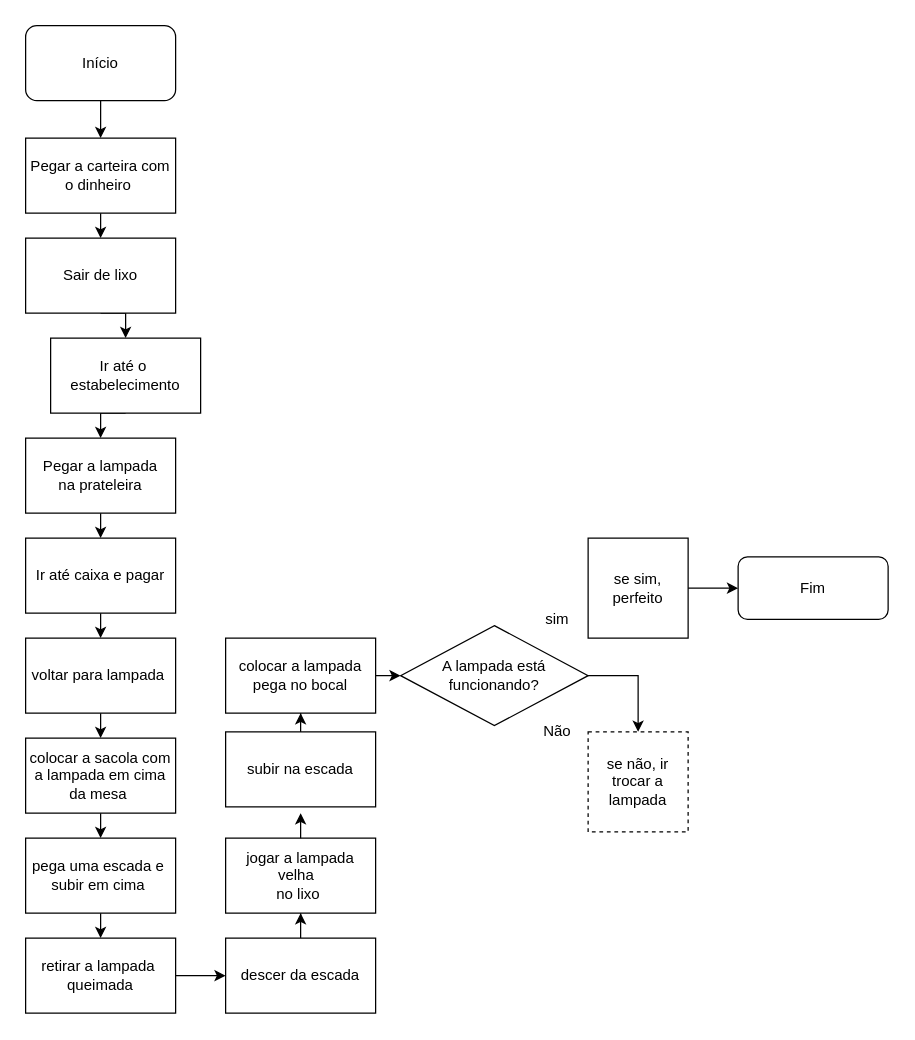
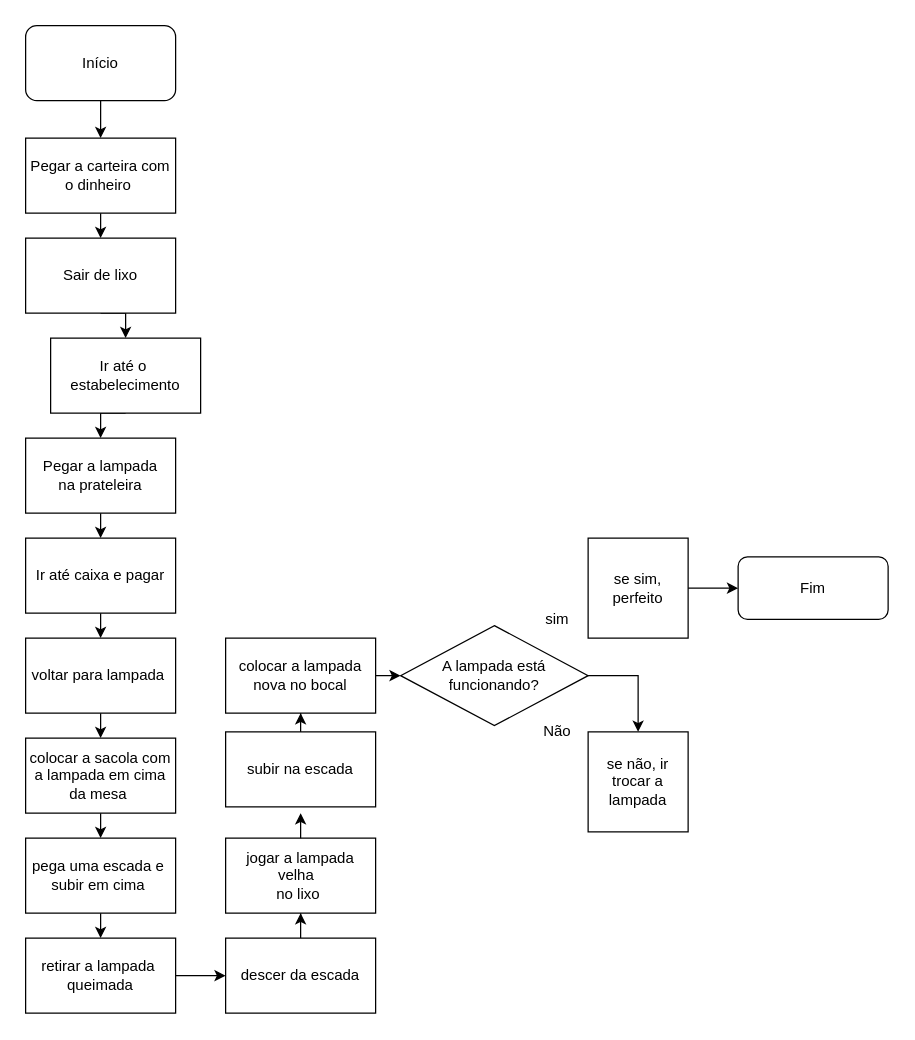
(301, 676) -> (301, 676)
(638, 782) -> (638, 782)
